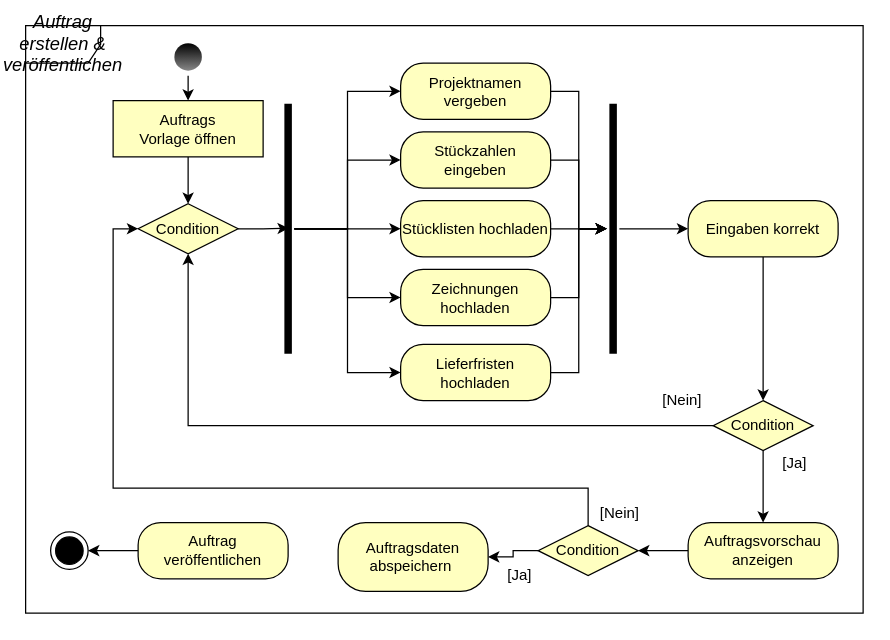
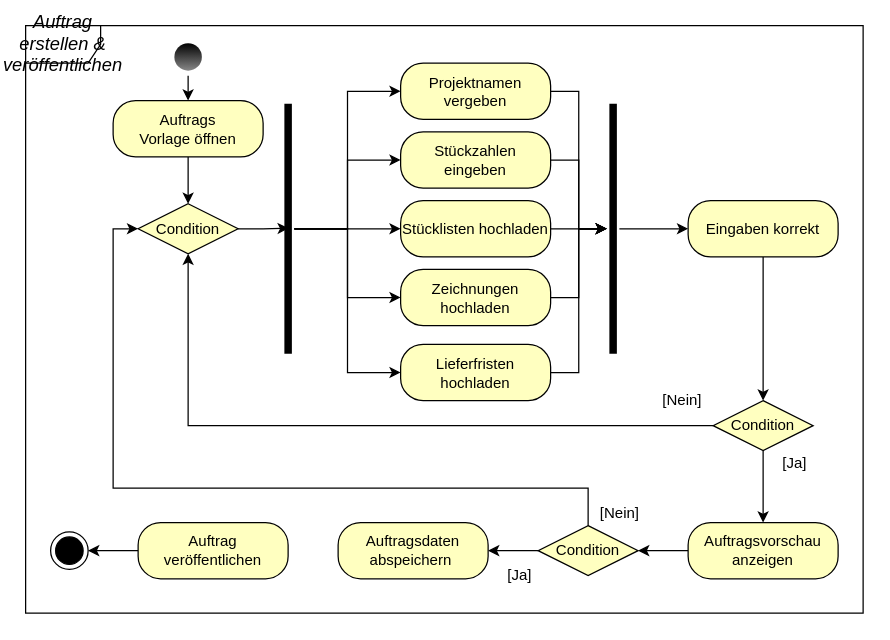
(188, 129) -> (188, 129)
(413, 557) -> (413, 551)
